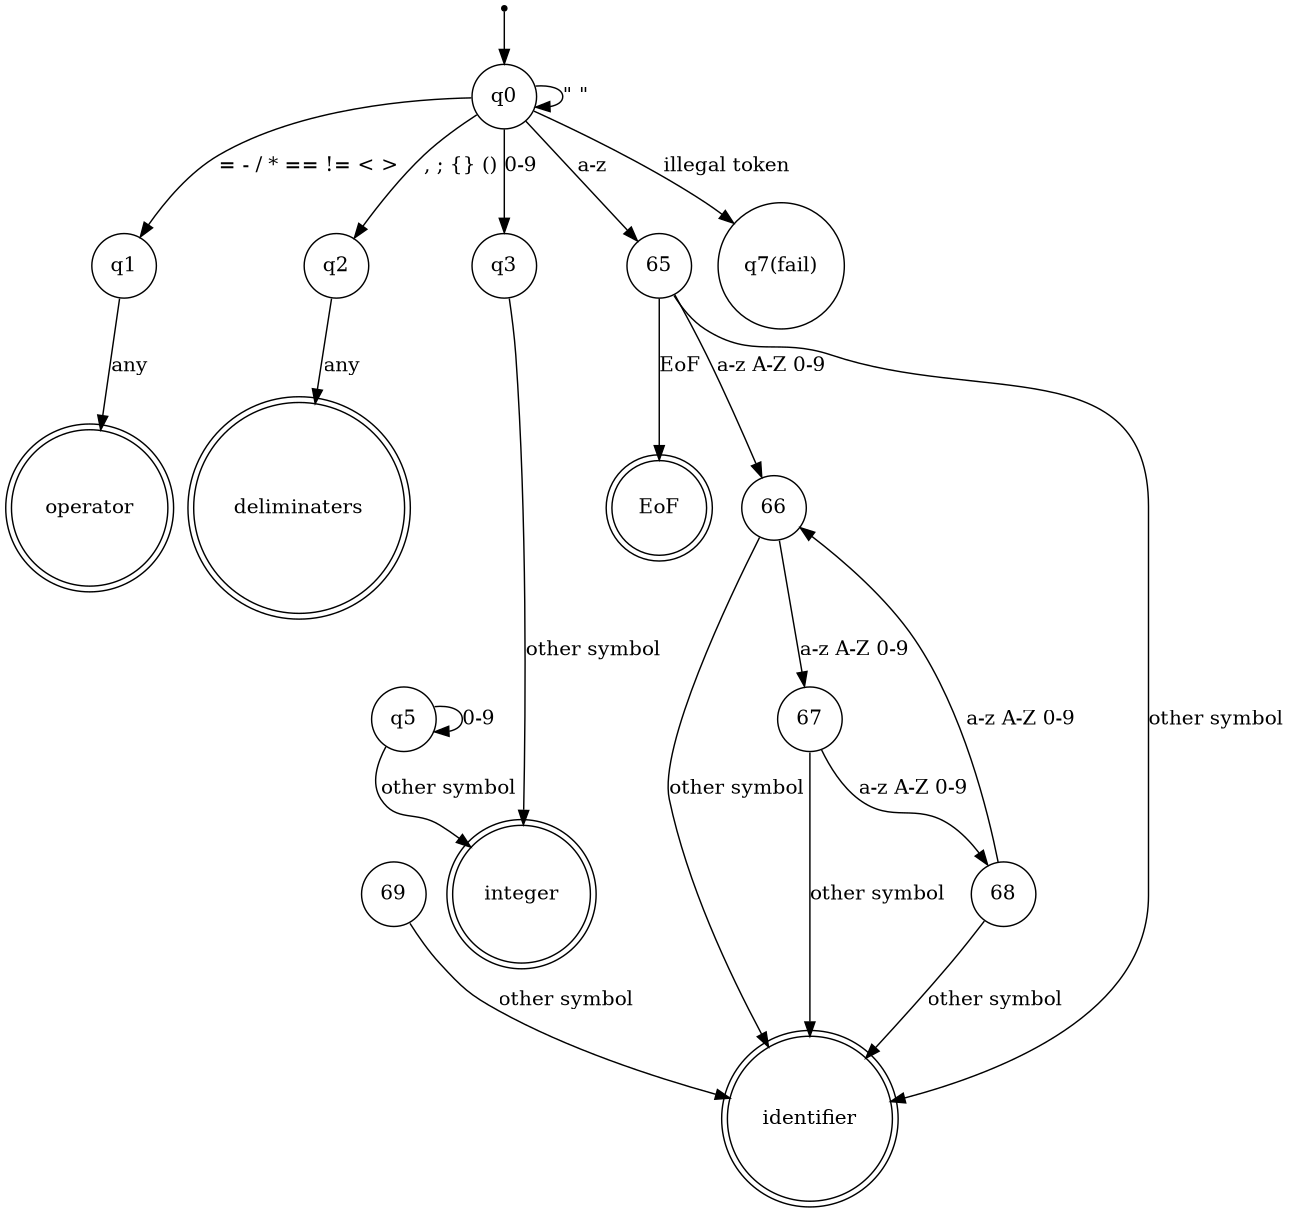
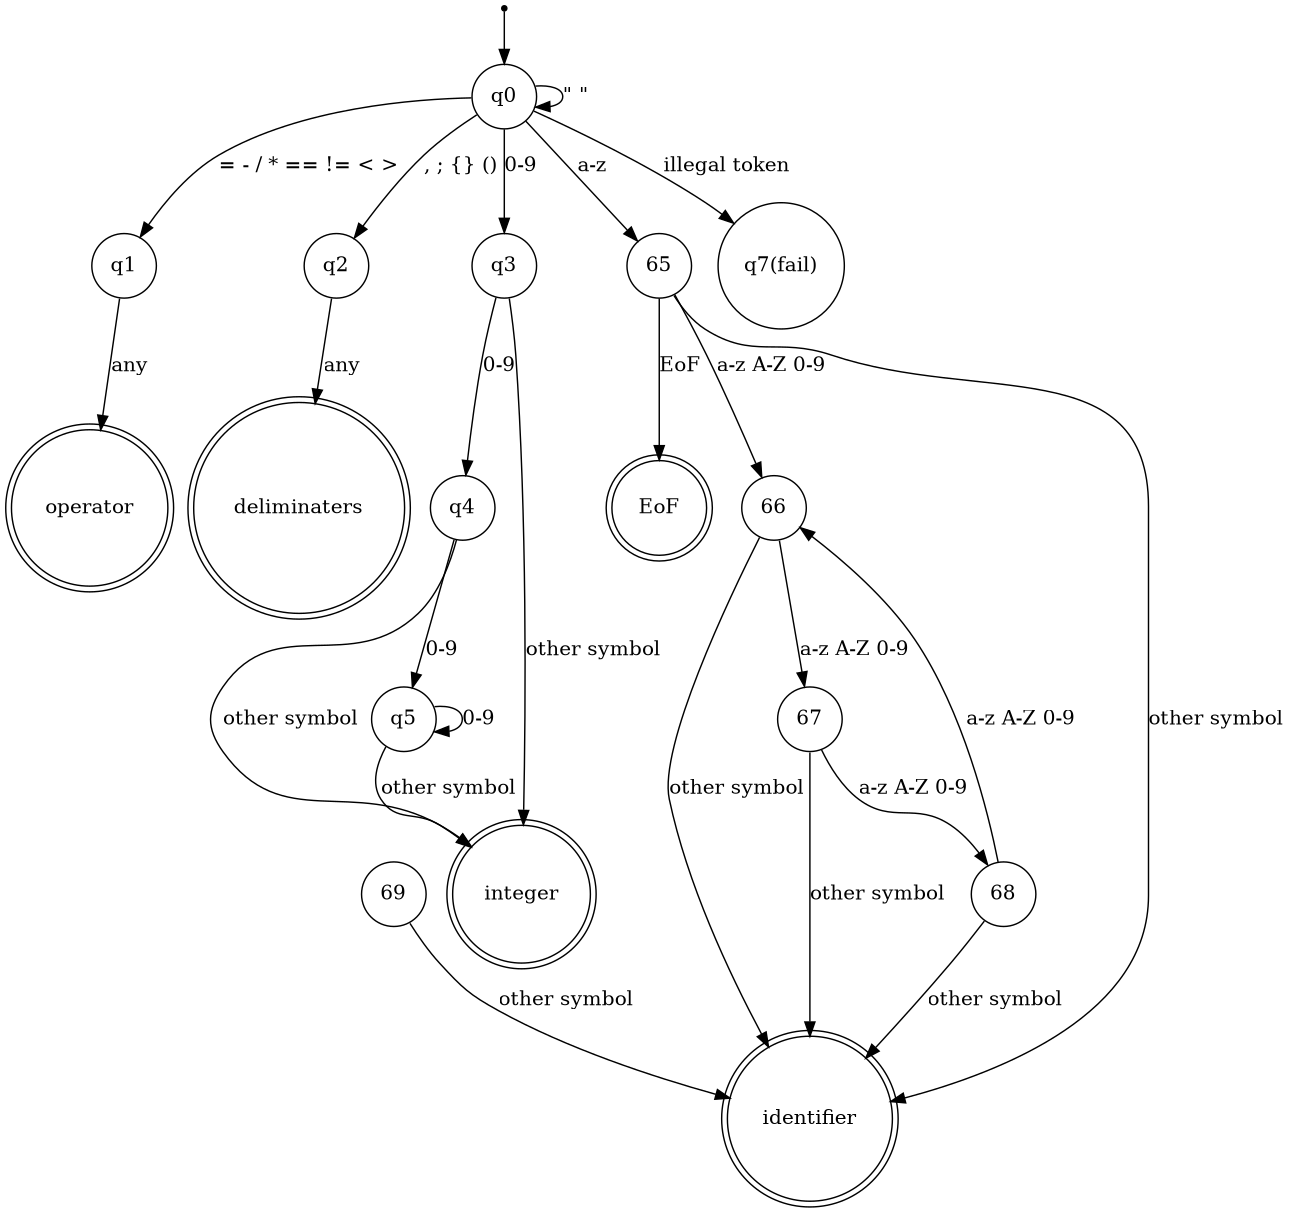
none -> (463, 508)
